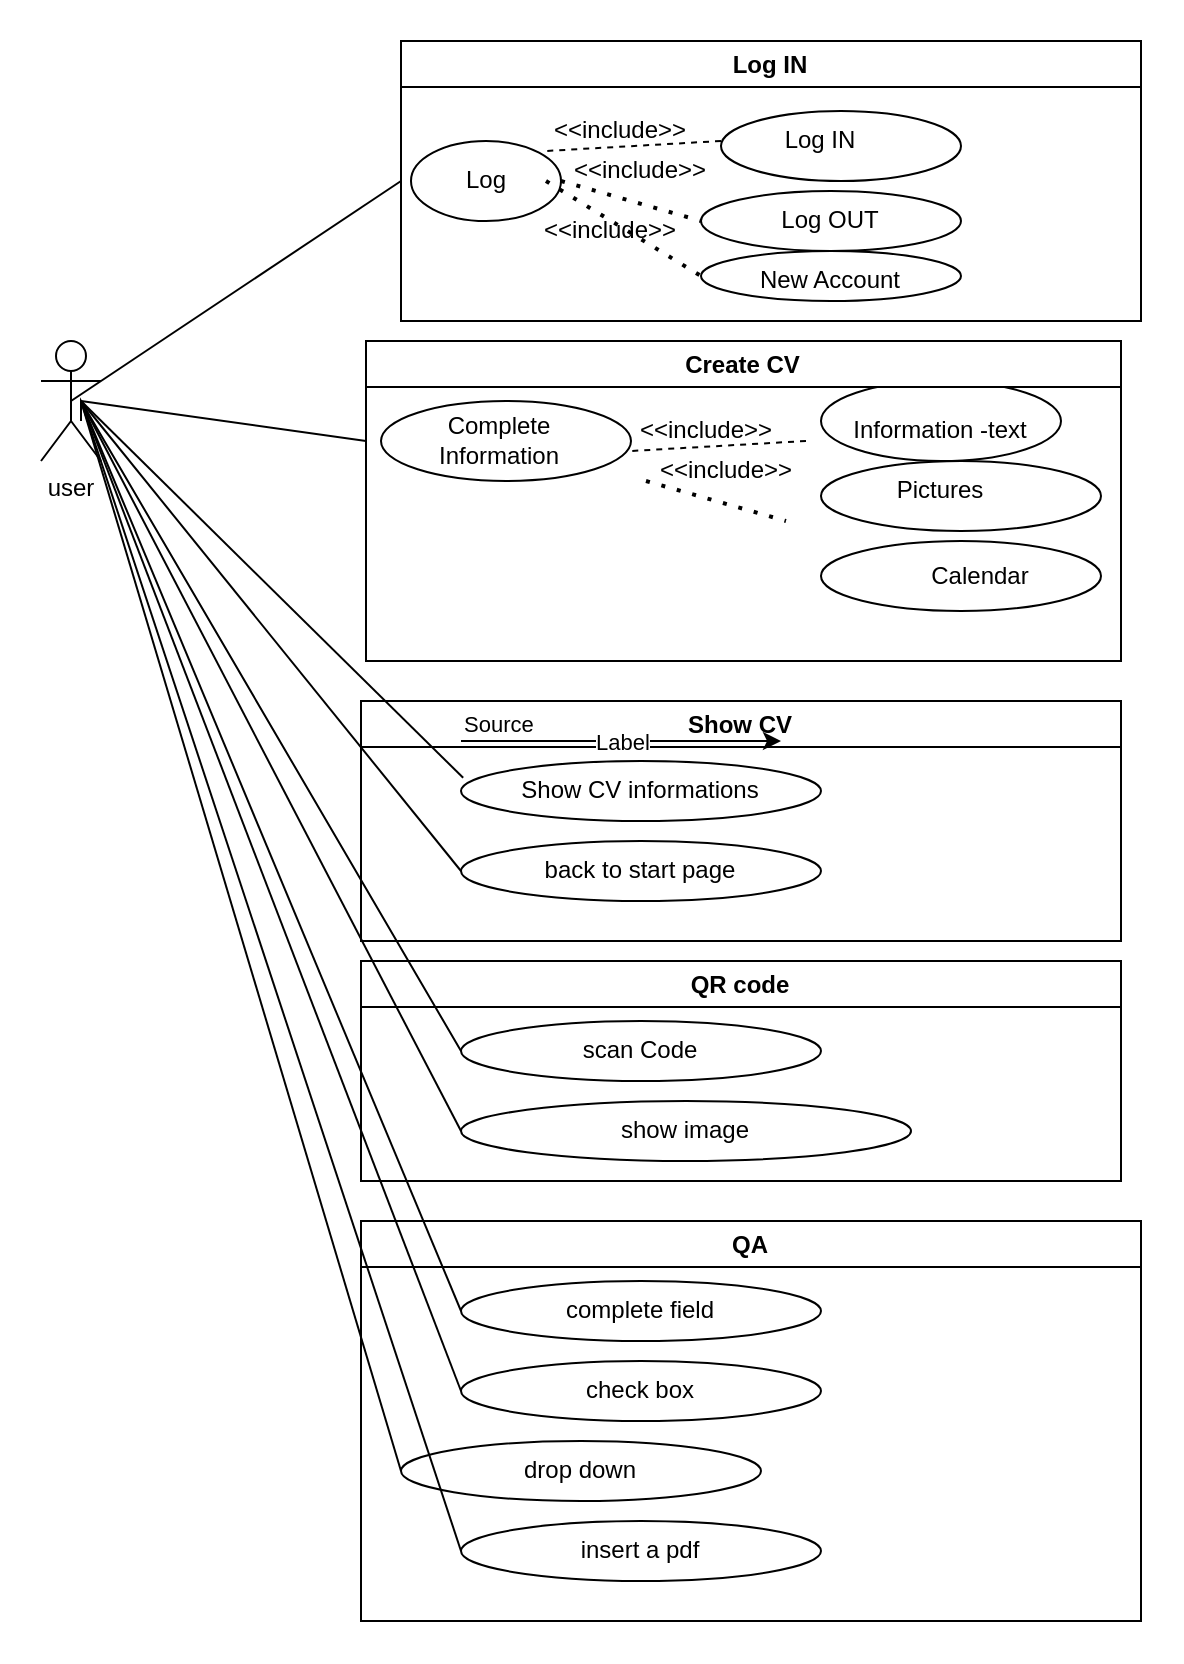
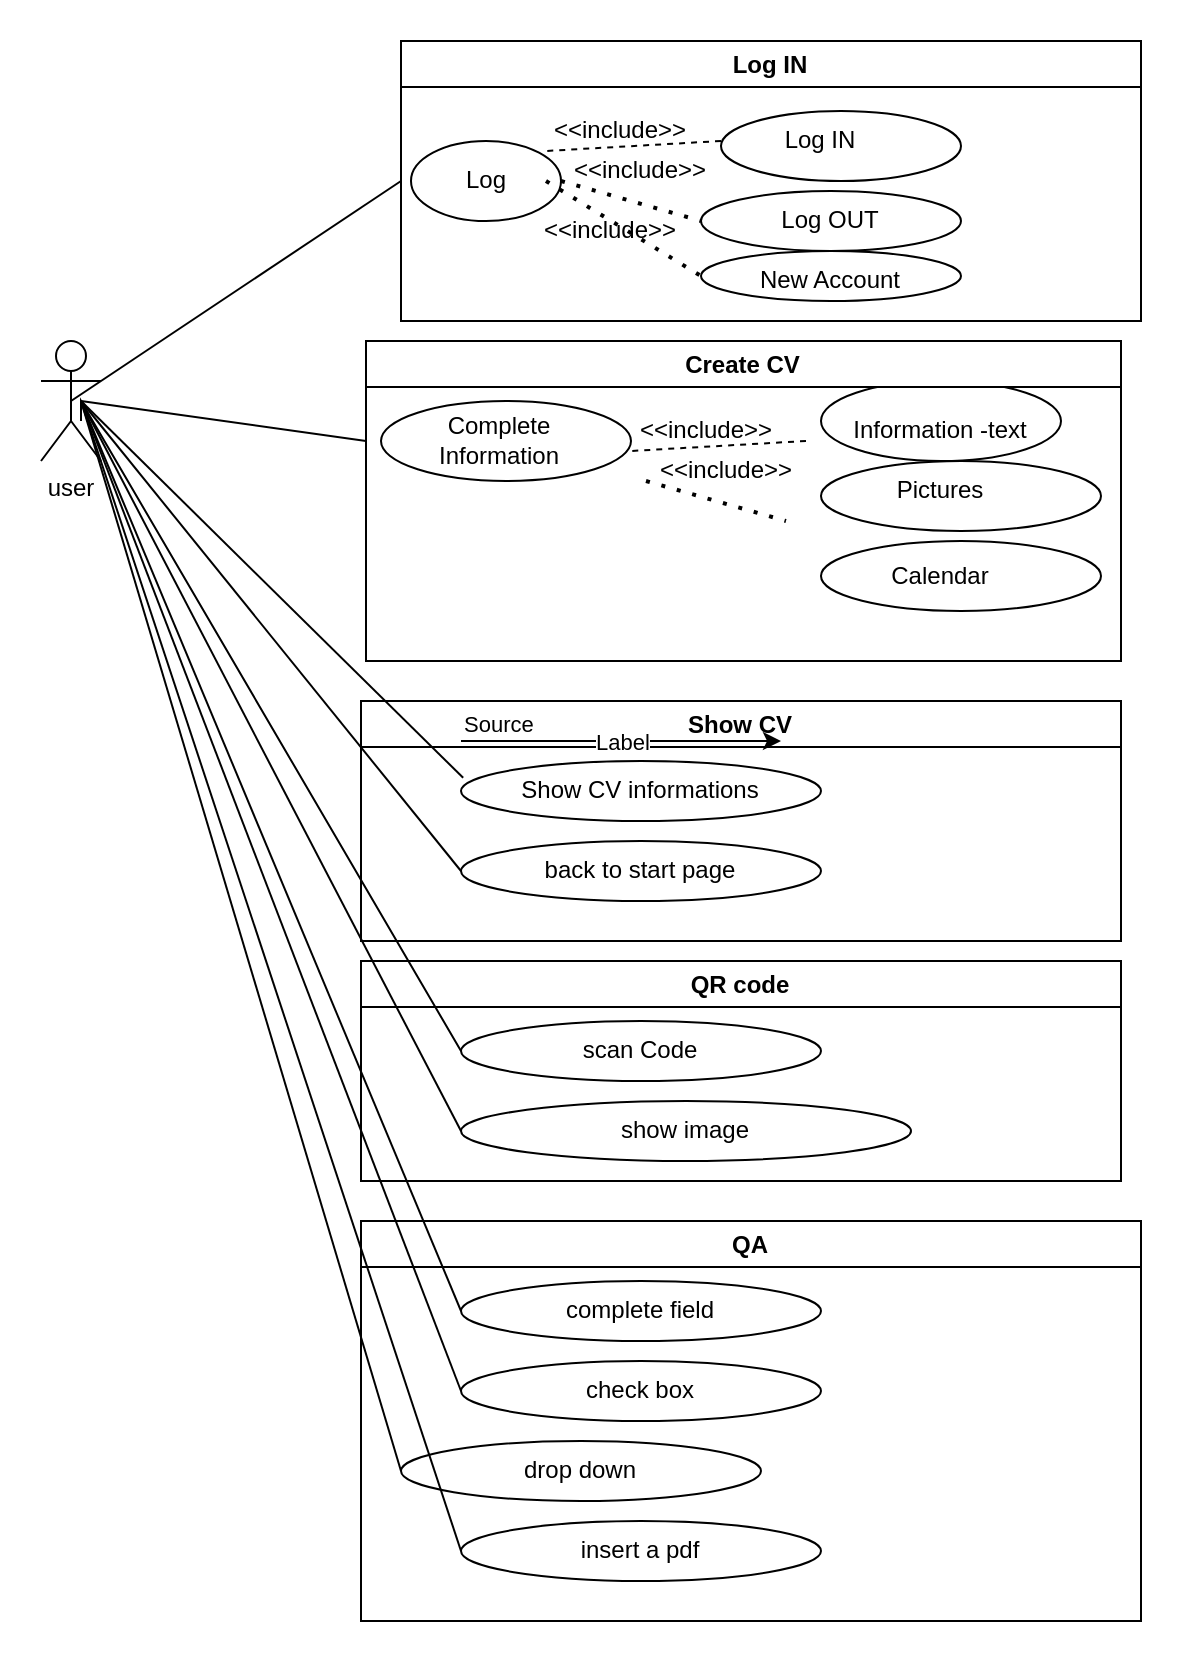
(981, 576) -> (941, 576)
